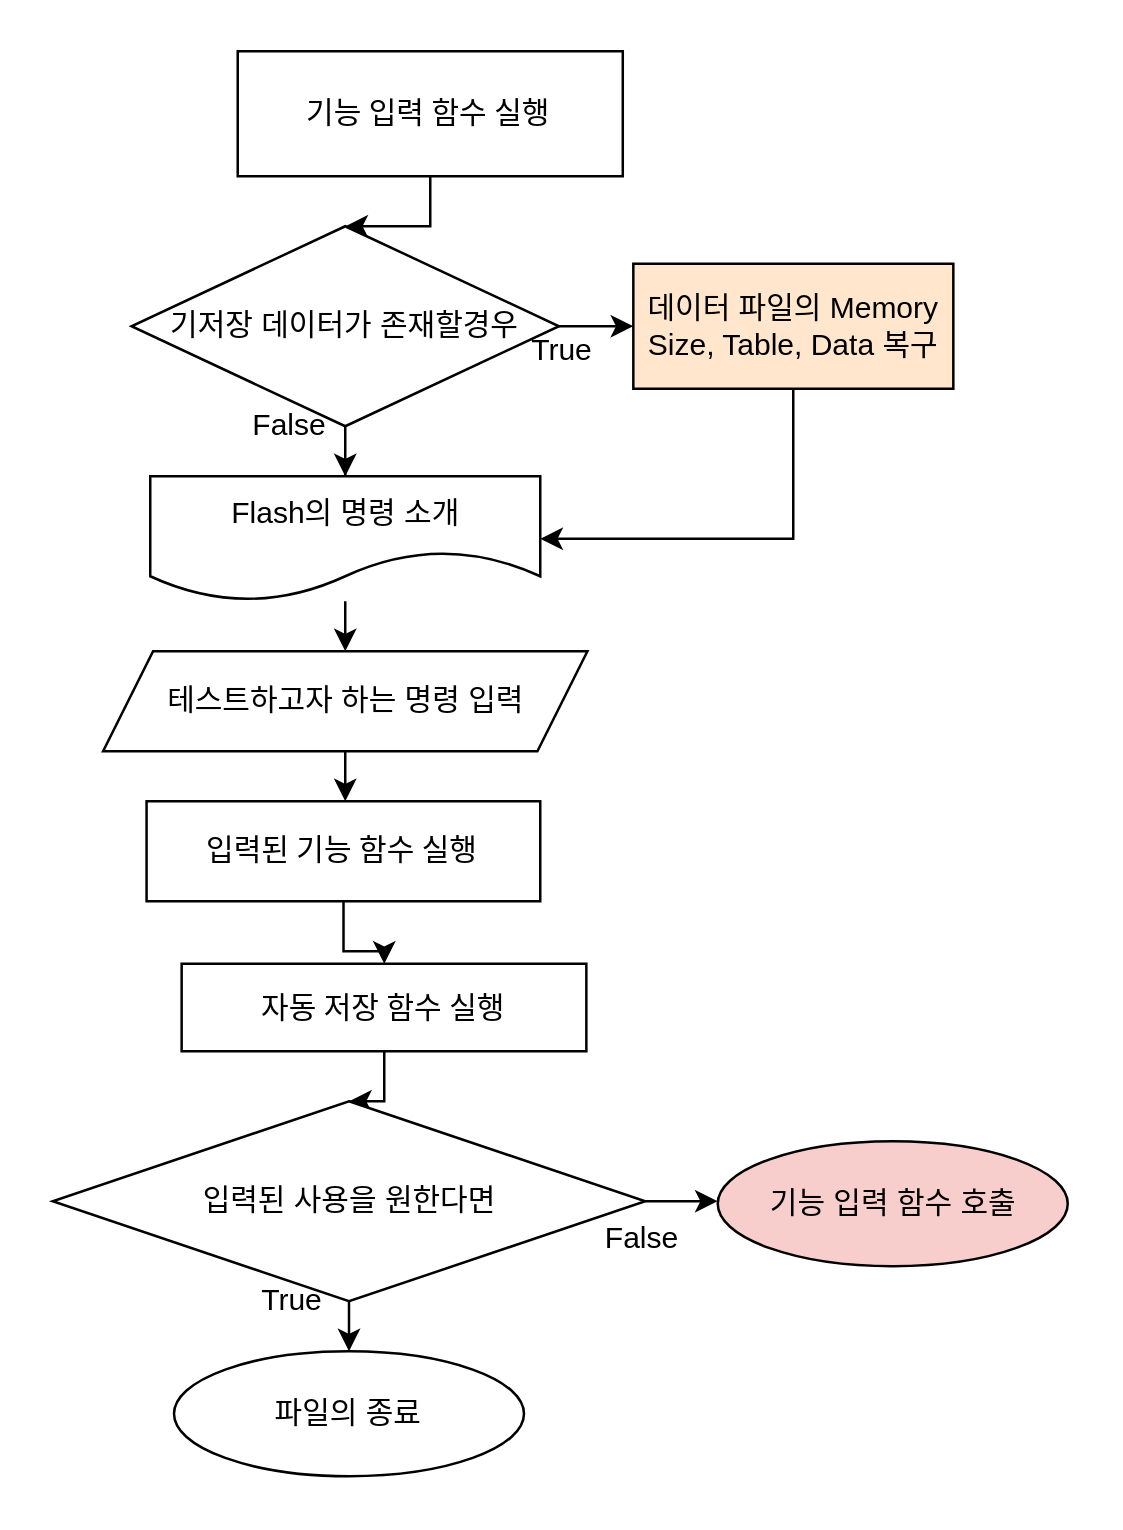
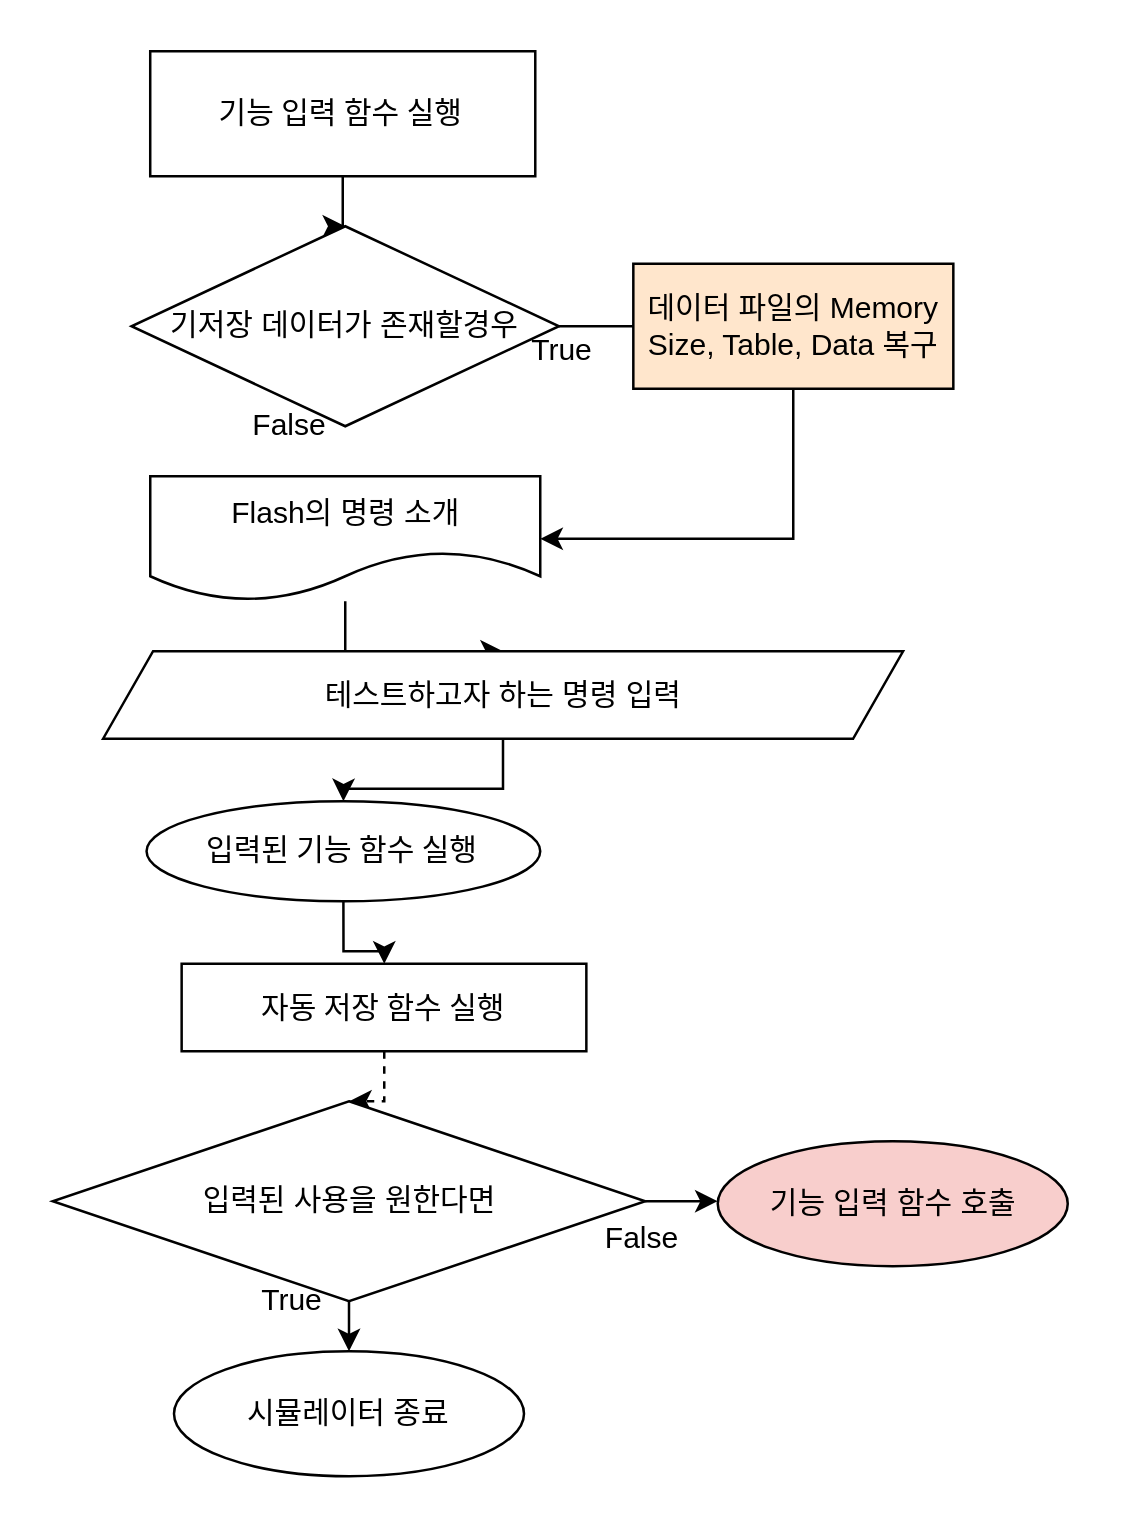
(430, 114) -> (343, 114)
(615, 326) -> (622, 326)
(345, 459) -> none
(345, 701) -> (503, 695)
(343, 851) -> (343, 851)
(384, 1087) -> (384, 1087)
(349, 1414) -> (349, 1414)
